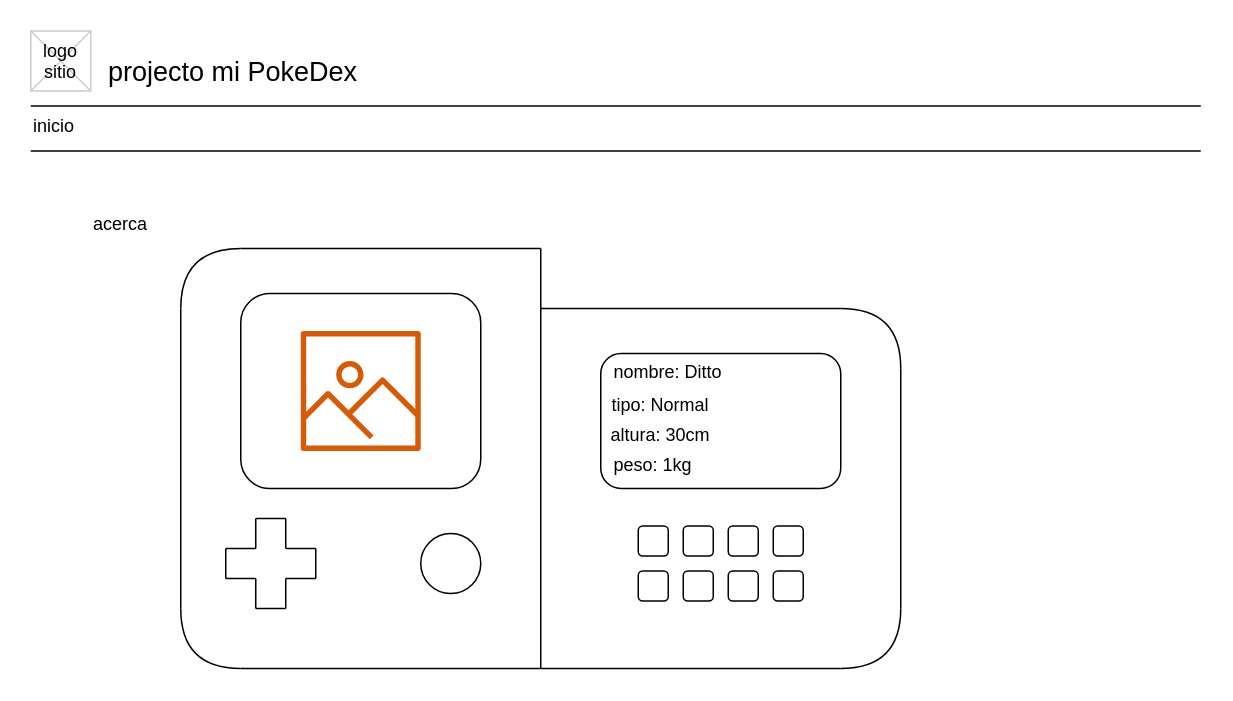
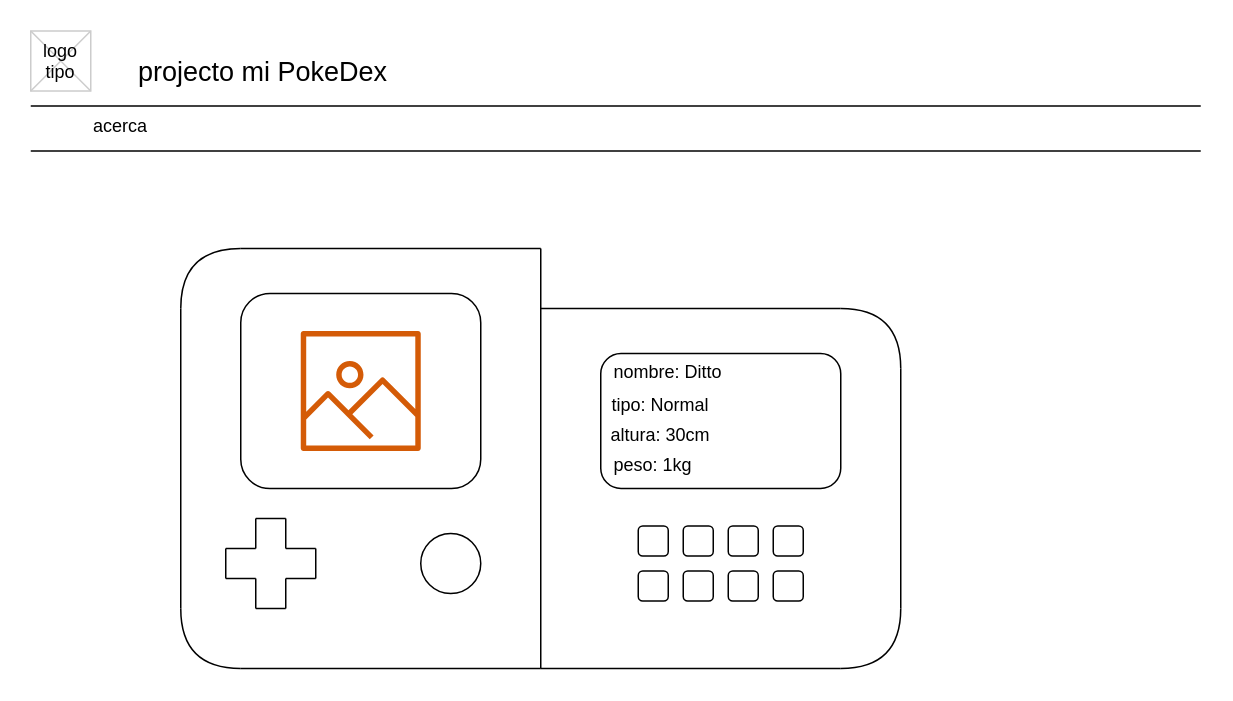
(60, 51) -> (60, 51)
(278, 68) -> (308, 68)
(53, 128) -> none
(113, 226) -> (113, 128)
